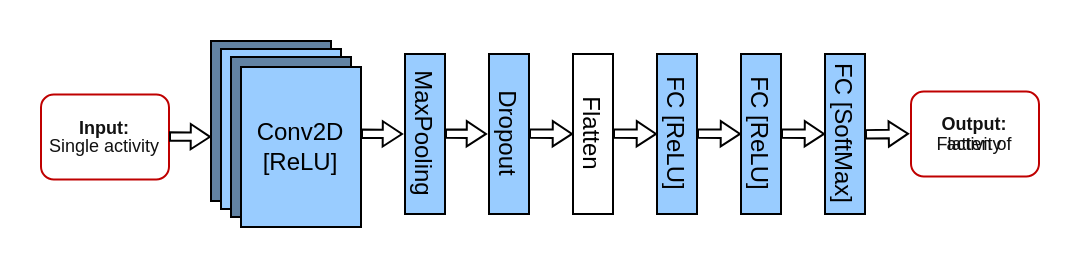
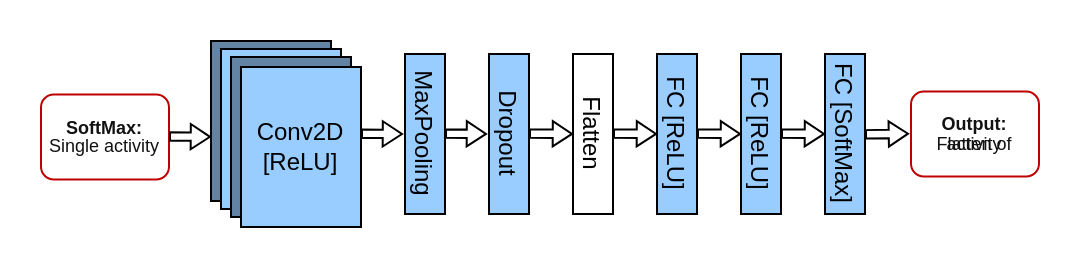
(105, 137) -> (105, 137)
